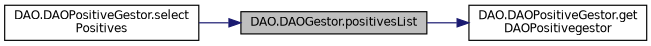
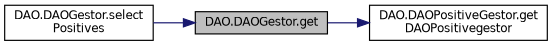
(102, 23) -> (79, 23)
(334, 23) -> (261, 23)
